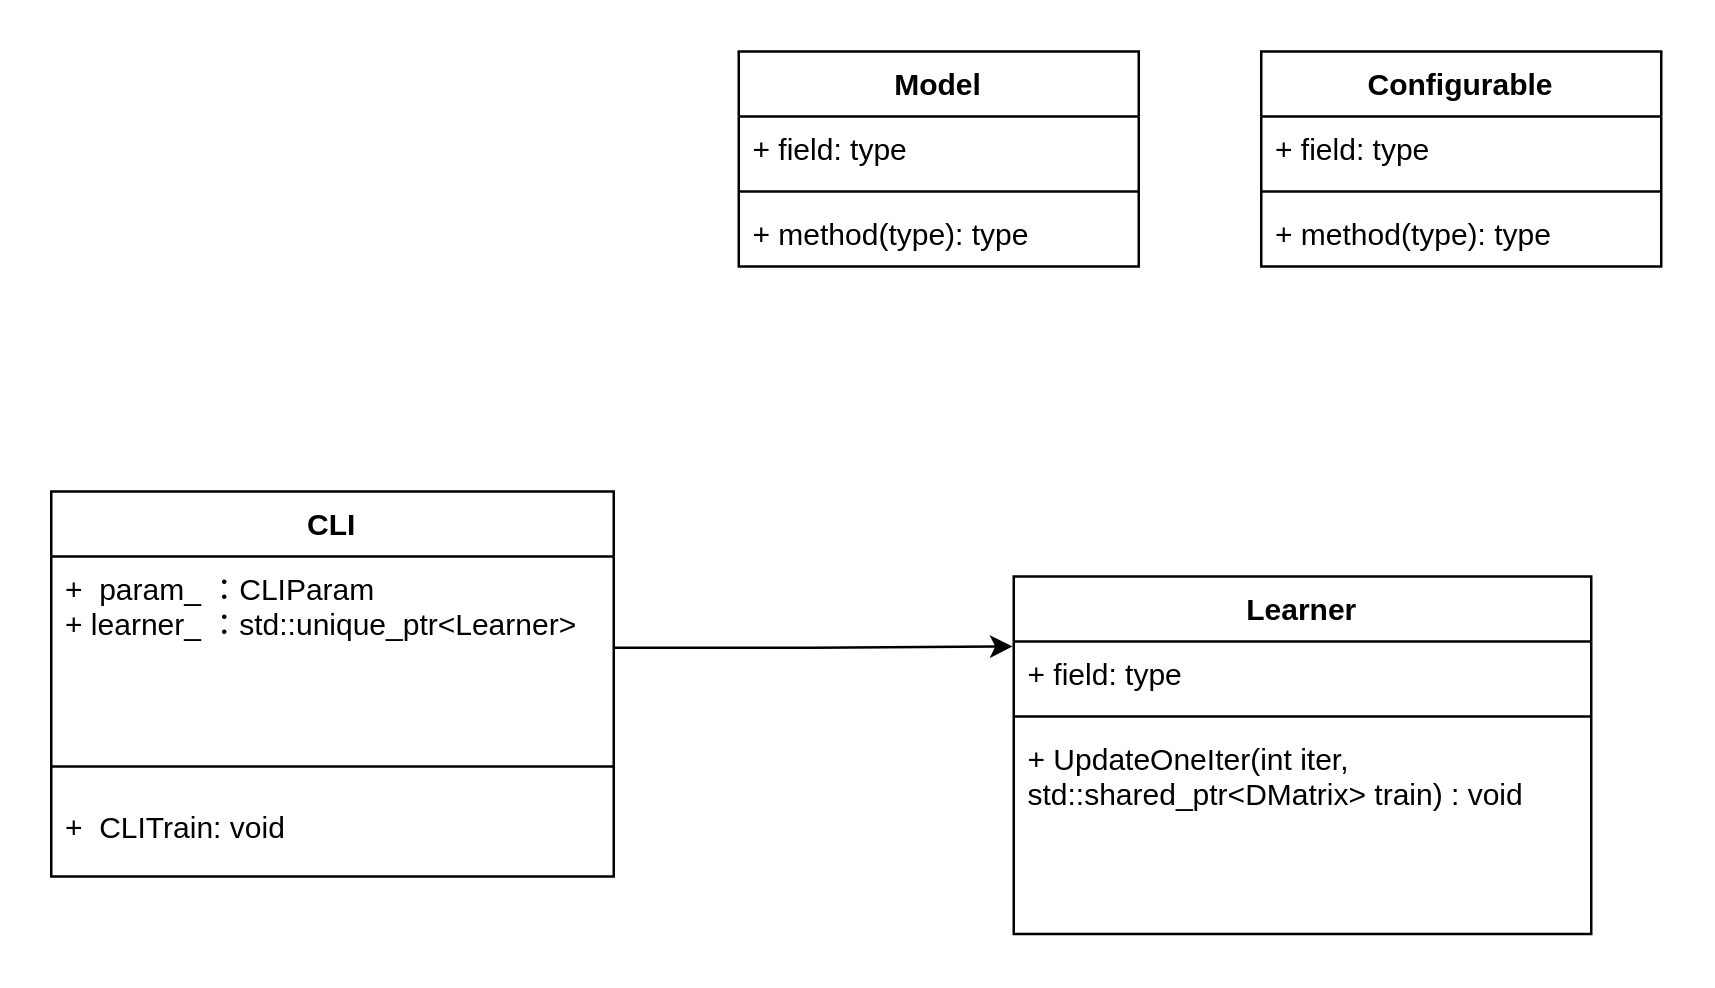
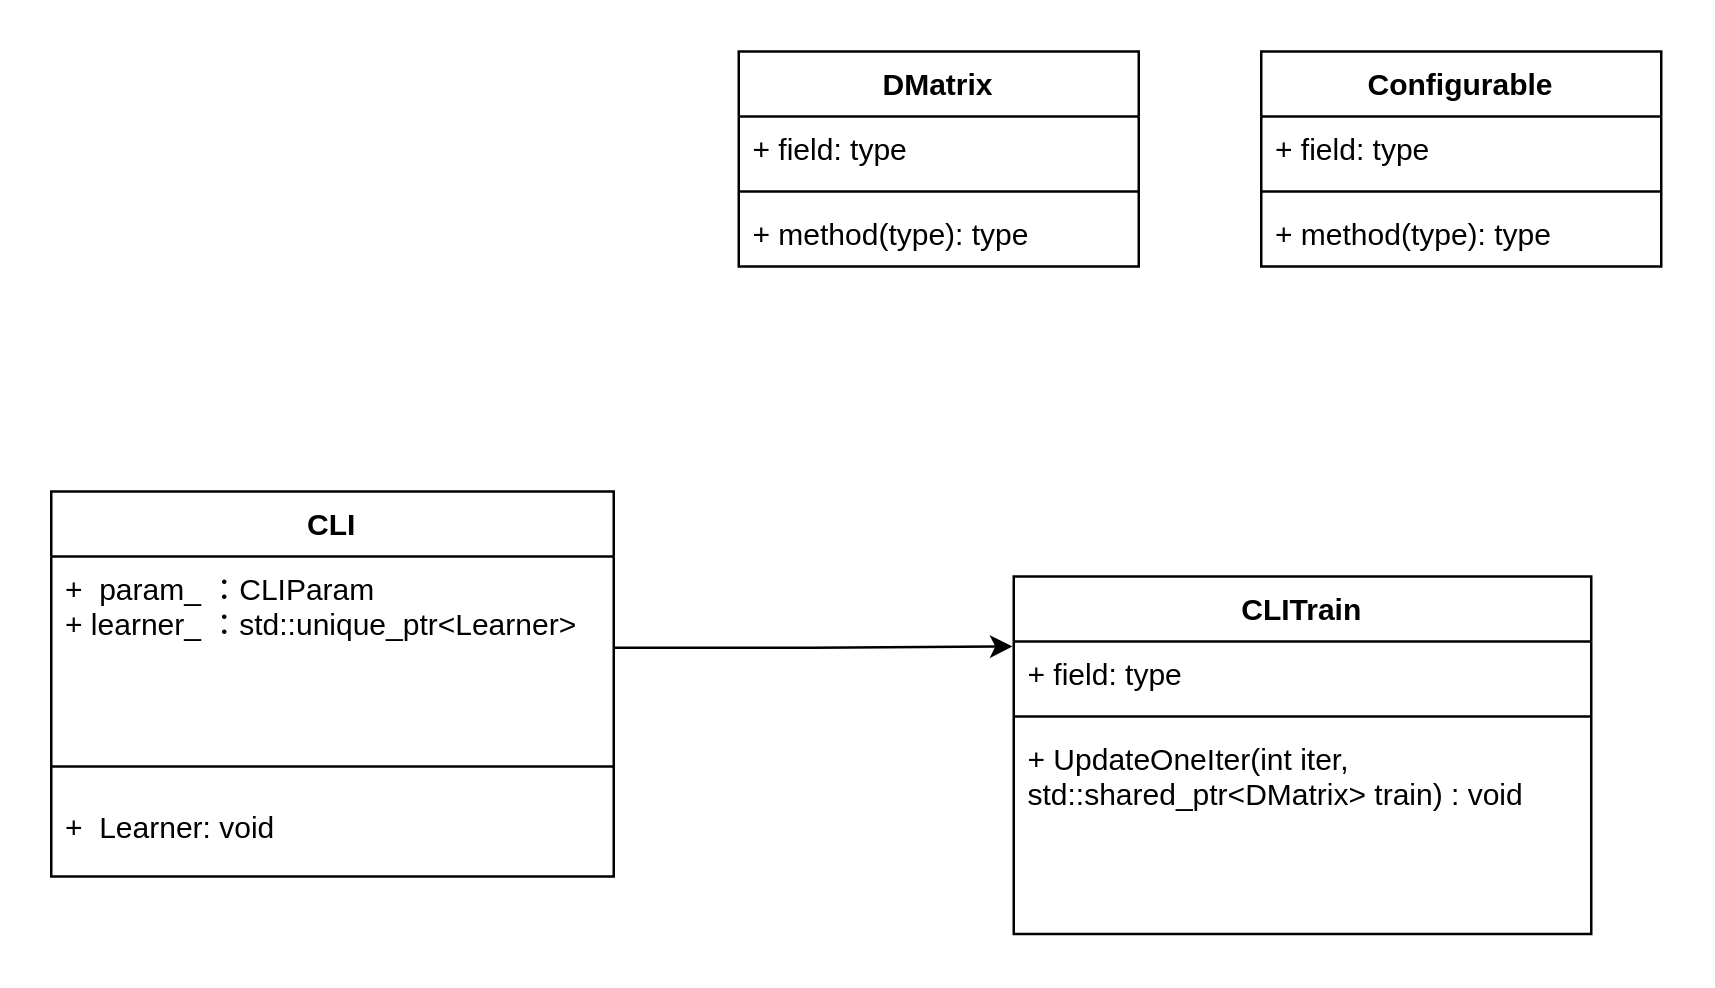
(938, 85) -> (938, 85)
(1301, 610) -> (1301, 610)
(188, 828) -> (184, 828)
